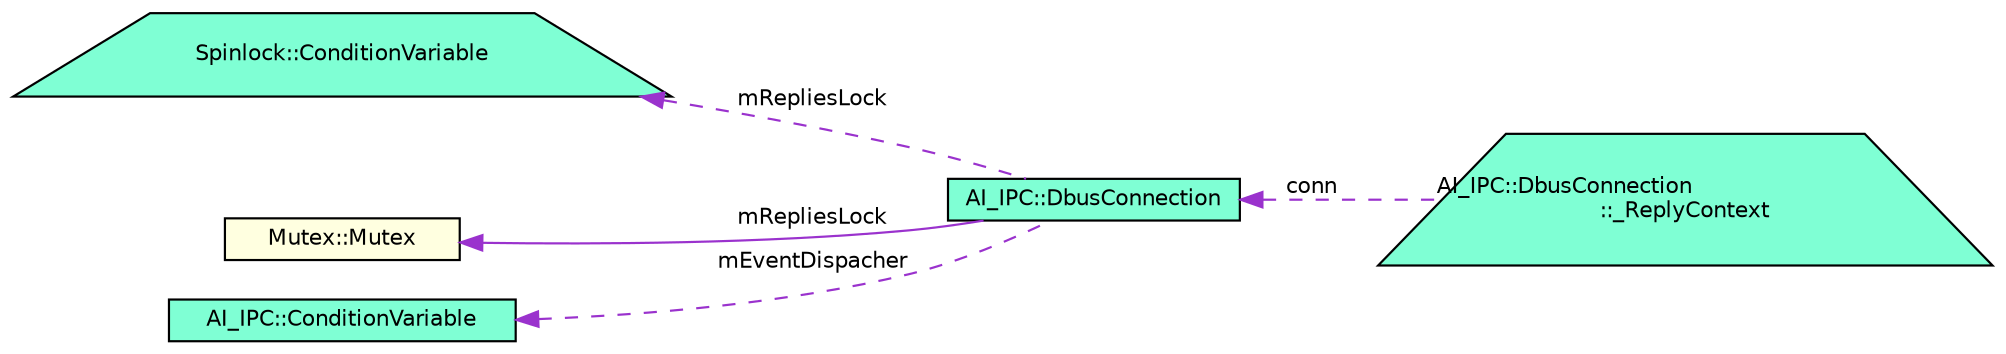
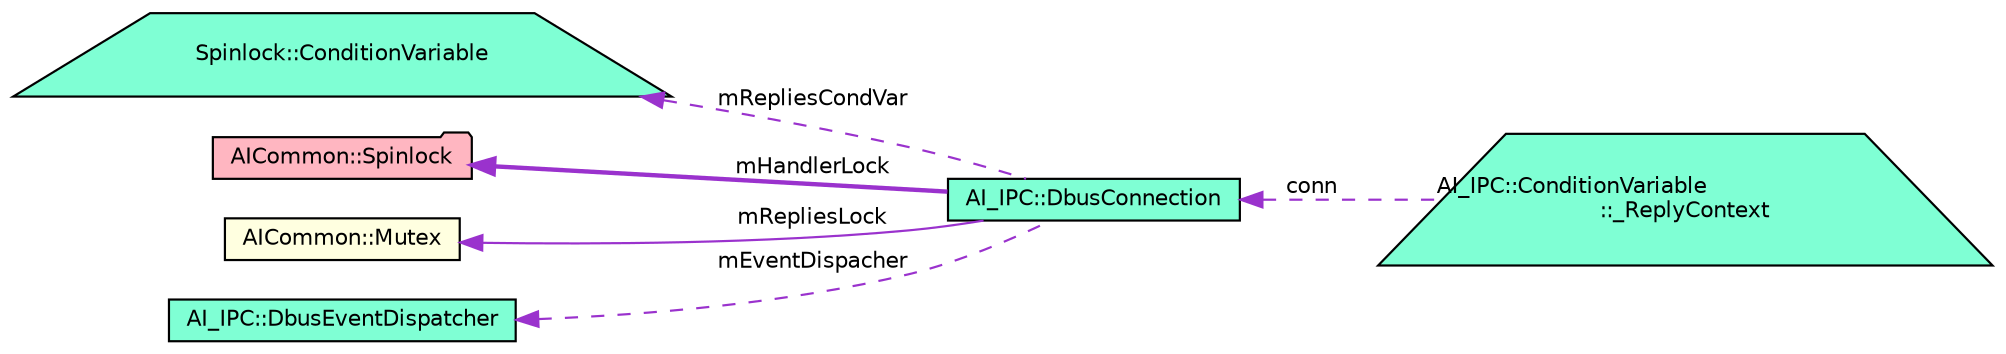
(810, 100) -> (810, 100)
none -> (342, 158)
(1685, 200) -> (1685, 200)
(342, 239) -> (342, 239)
(342, 320) -> (342, 320)
